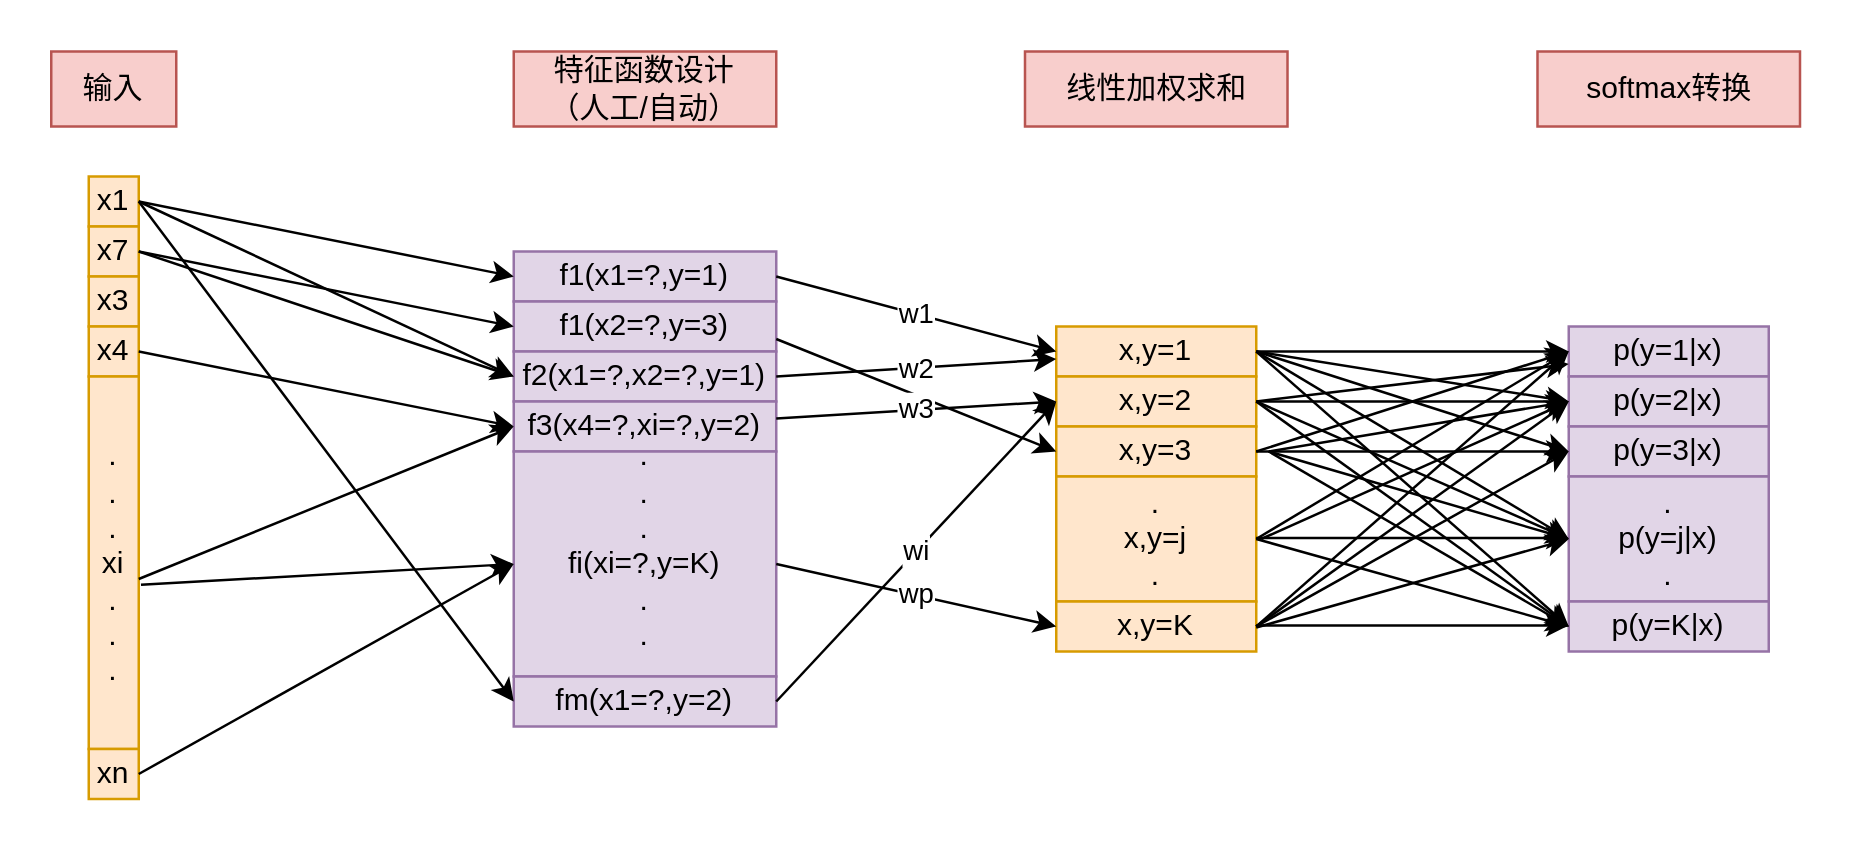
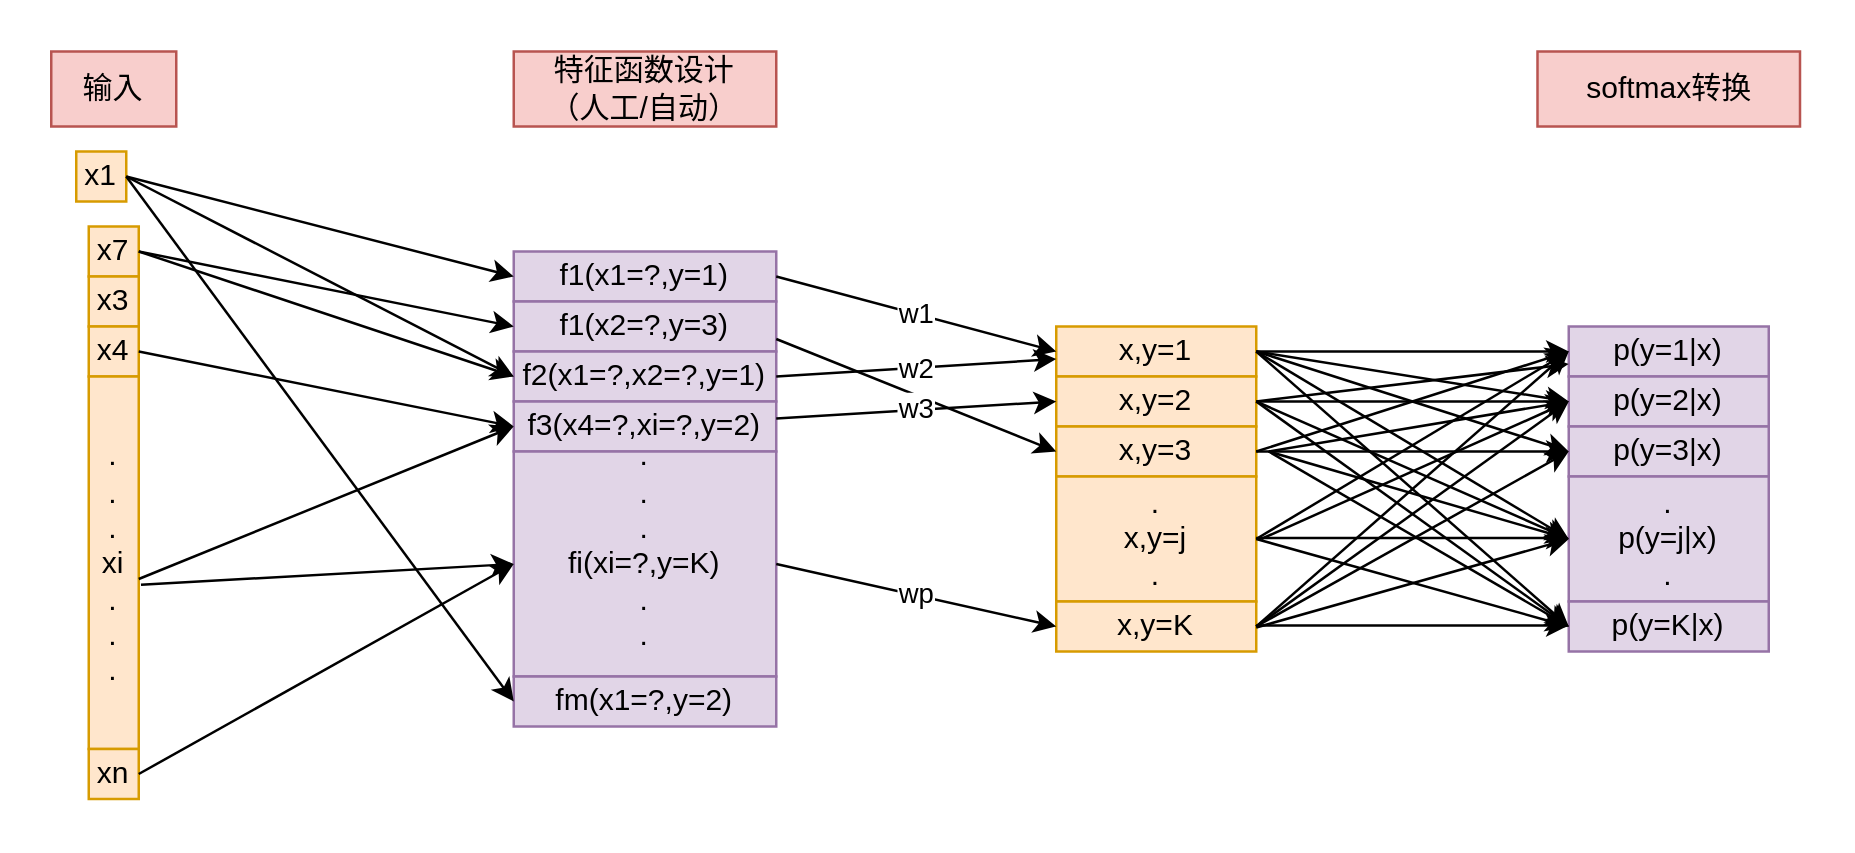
(1156, 89) -> none
(114, 201) -> (101, 176)
(952, 512) -> none
